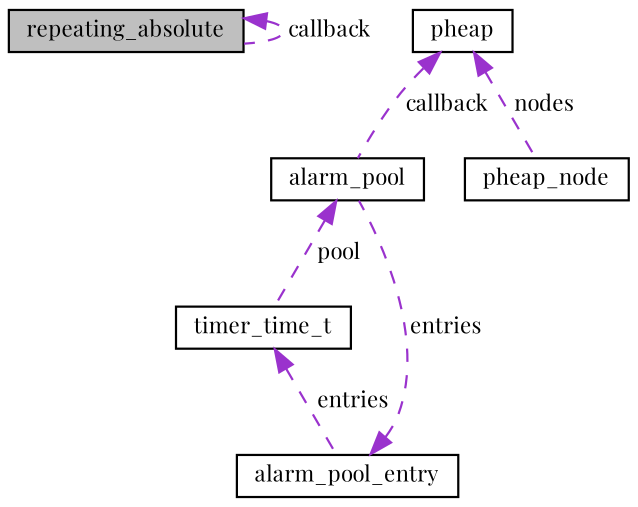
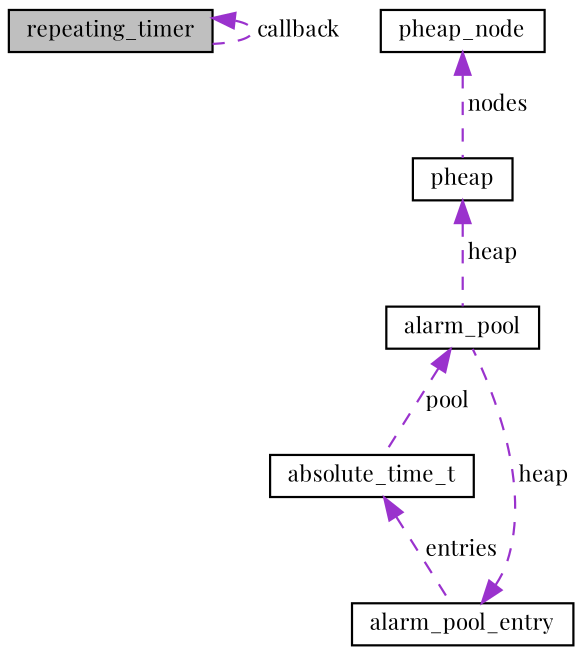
(126, 31) -> (111, 31)
(445, 105) -> (490, 253)
(510, 115) -> (463, 117)
(263, 328) -> (372, 476)
(444, 328) -> (541, 476)
